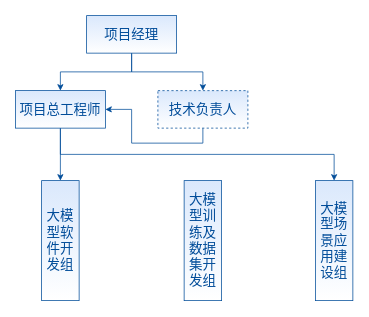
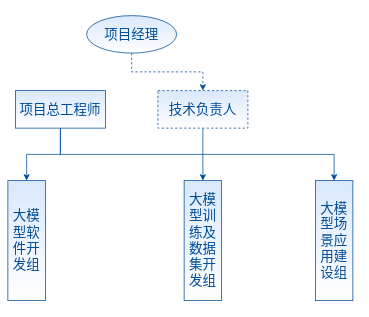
(132, 34) -> (132, 34)
(174, 72) -> (174, 72)
(60, 77) -> none
(132, 116) -> (203, 174)
(60, 240) -> (27, 240)
